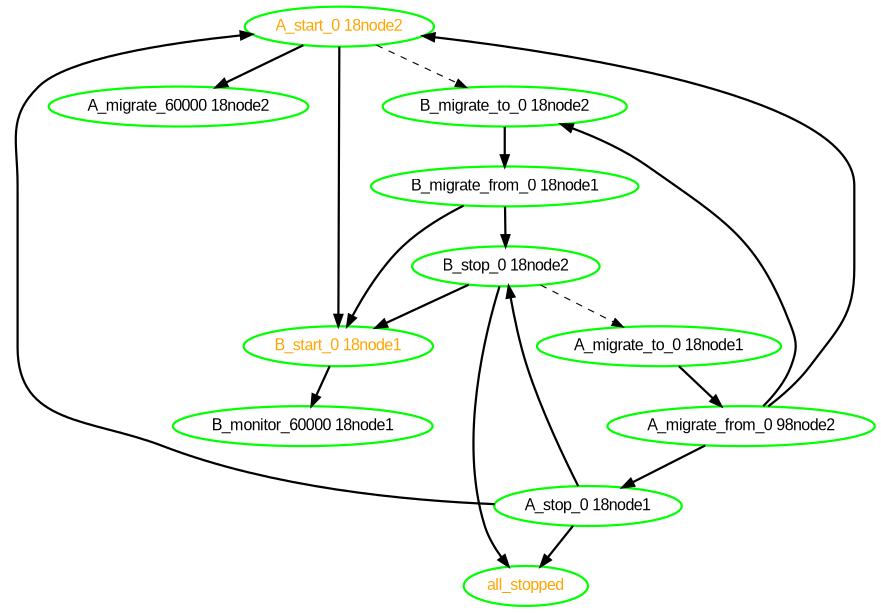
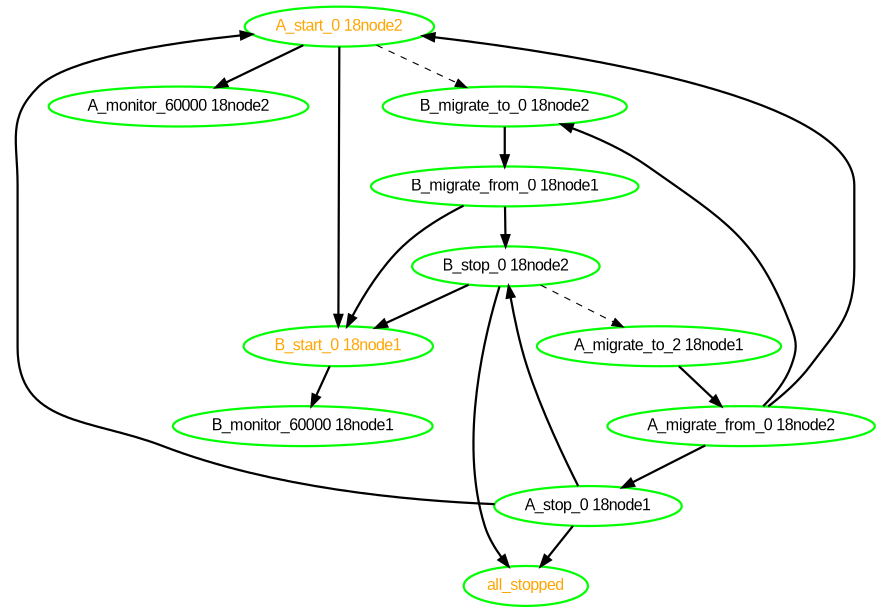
(178, 107) -> (178, 107)
(659, 346) -> (659, 346)
(741, 426) -> (741, 426)
